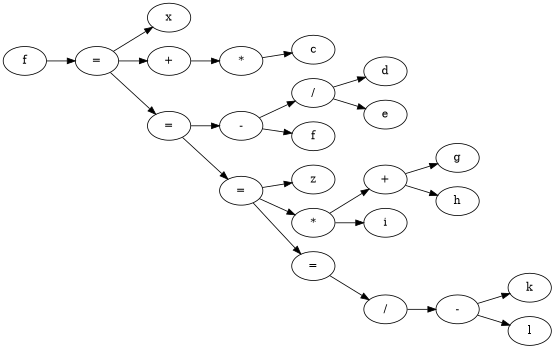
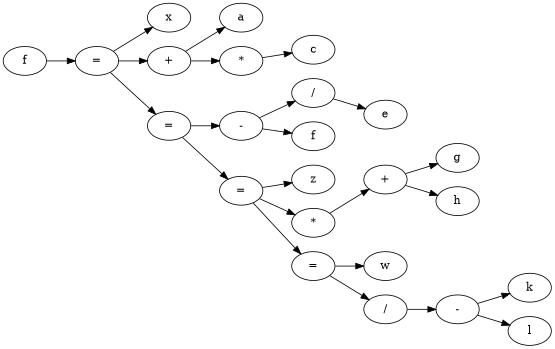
none -> (241, 18)
(385, 71) -> none
(385, 223) -> none
none -> (385, 266)
